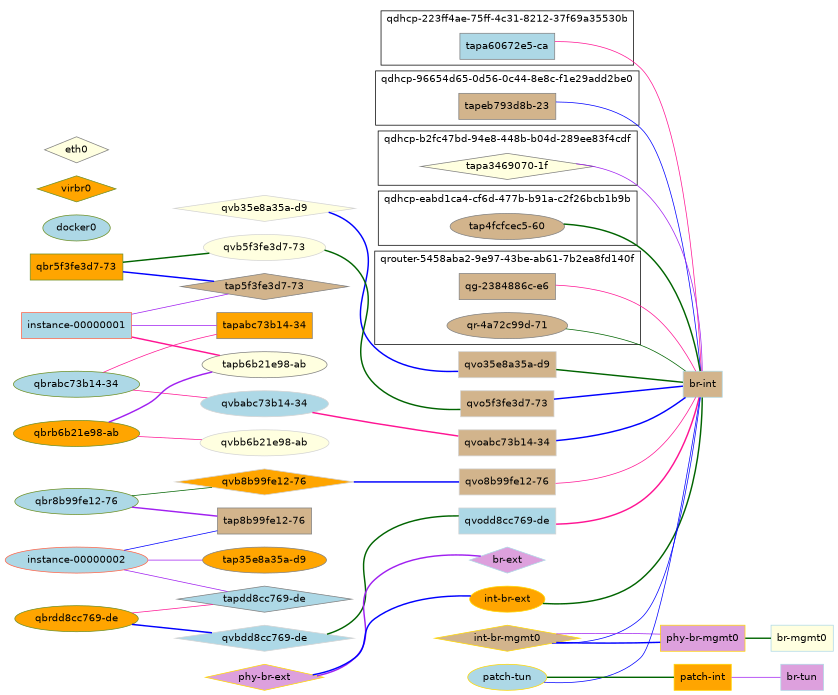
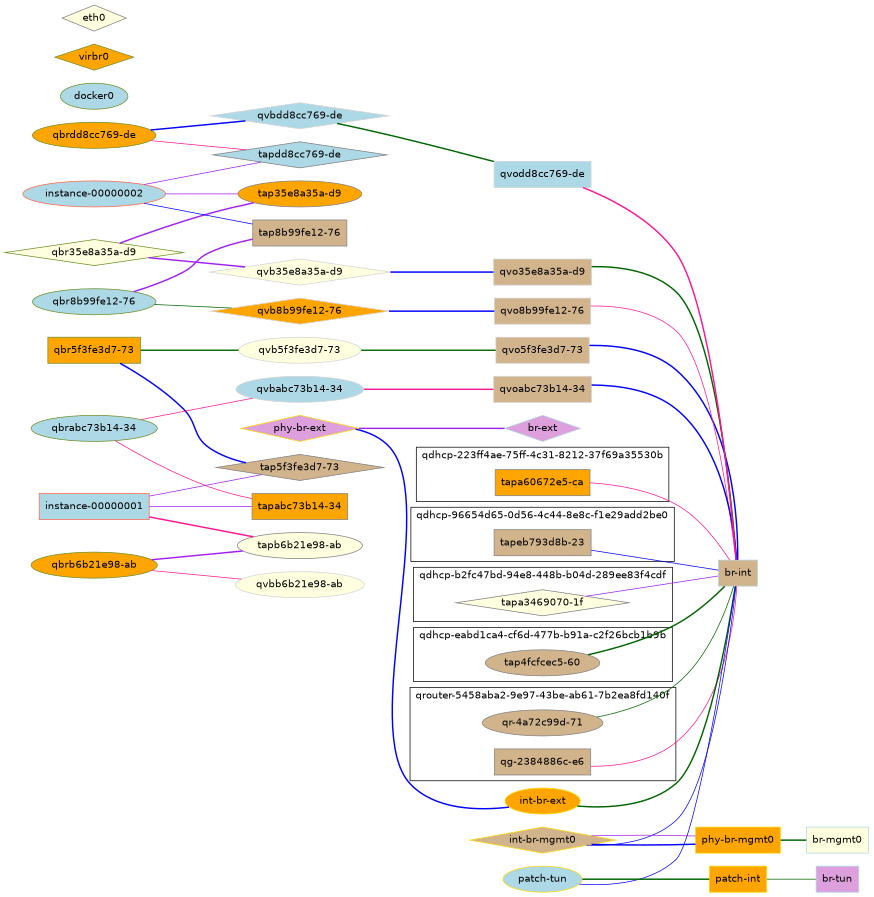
(507, 46) -> (543, 483)
(507, 79) -> (543, 516)
none -> (94, 253)
(703, 638) -> (738, 840)
(756, 677) -> (791, 879)
